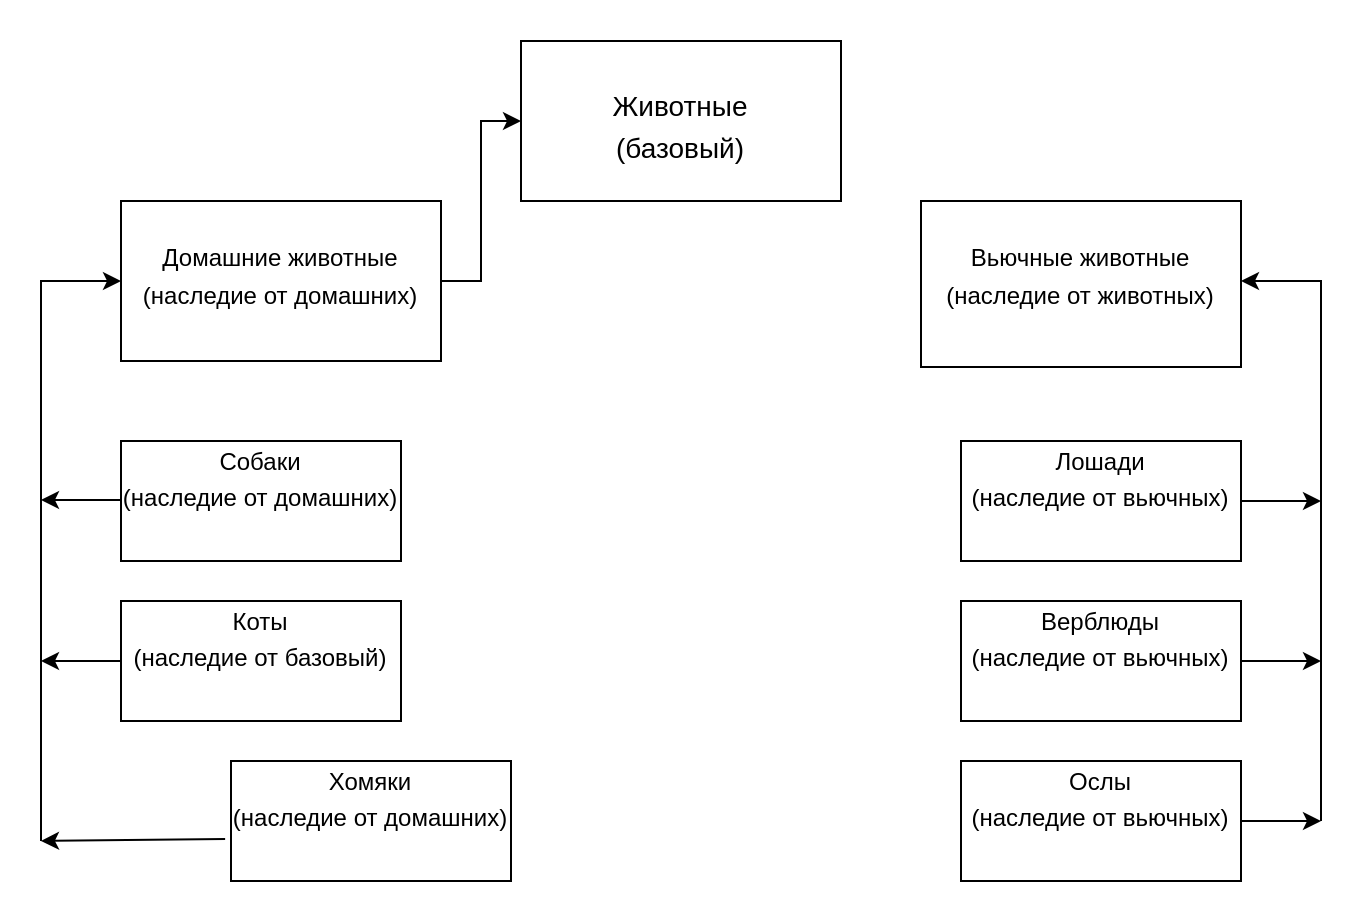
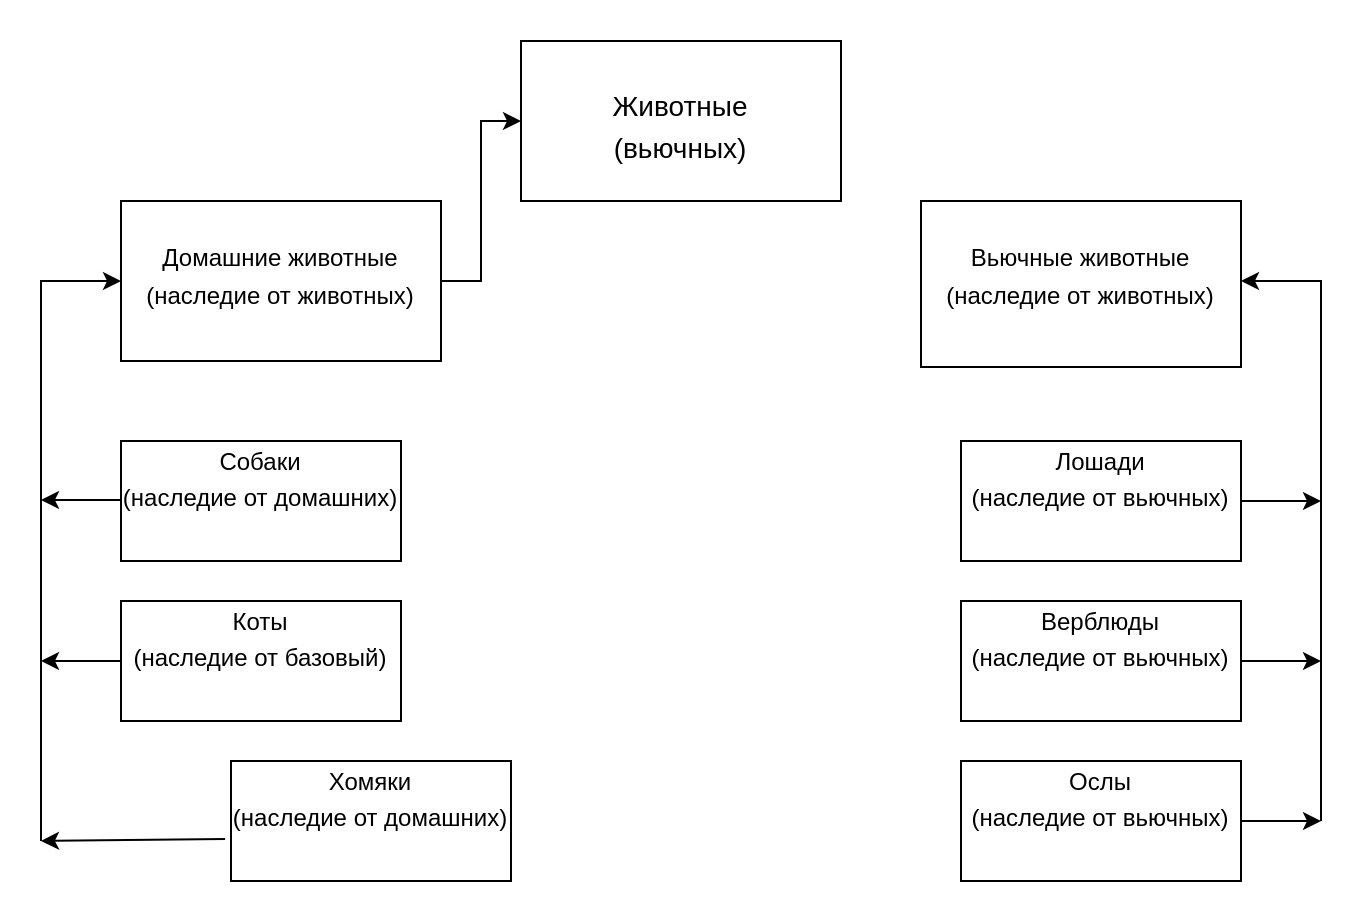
(681, 70) -> (681, 70)
(263, 230) -> (263, 230)
